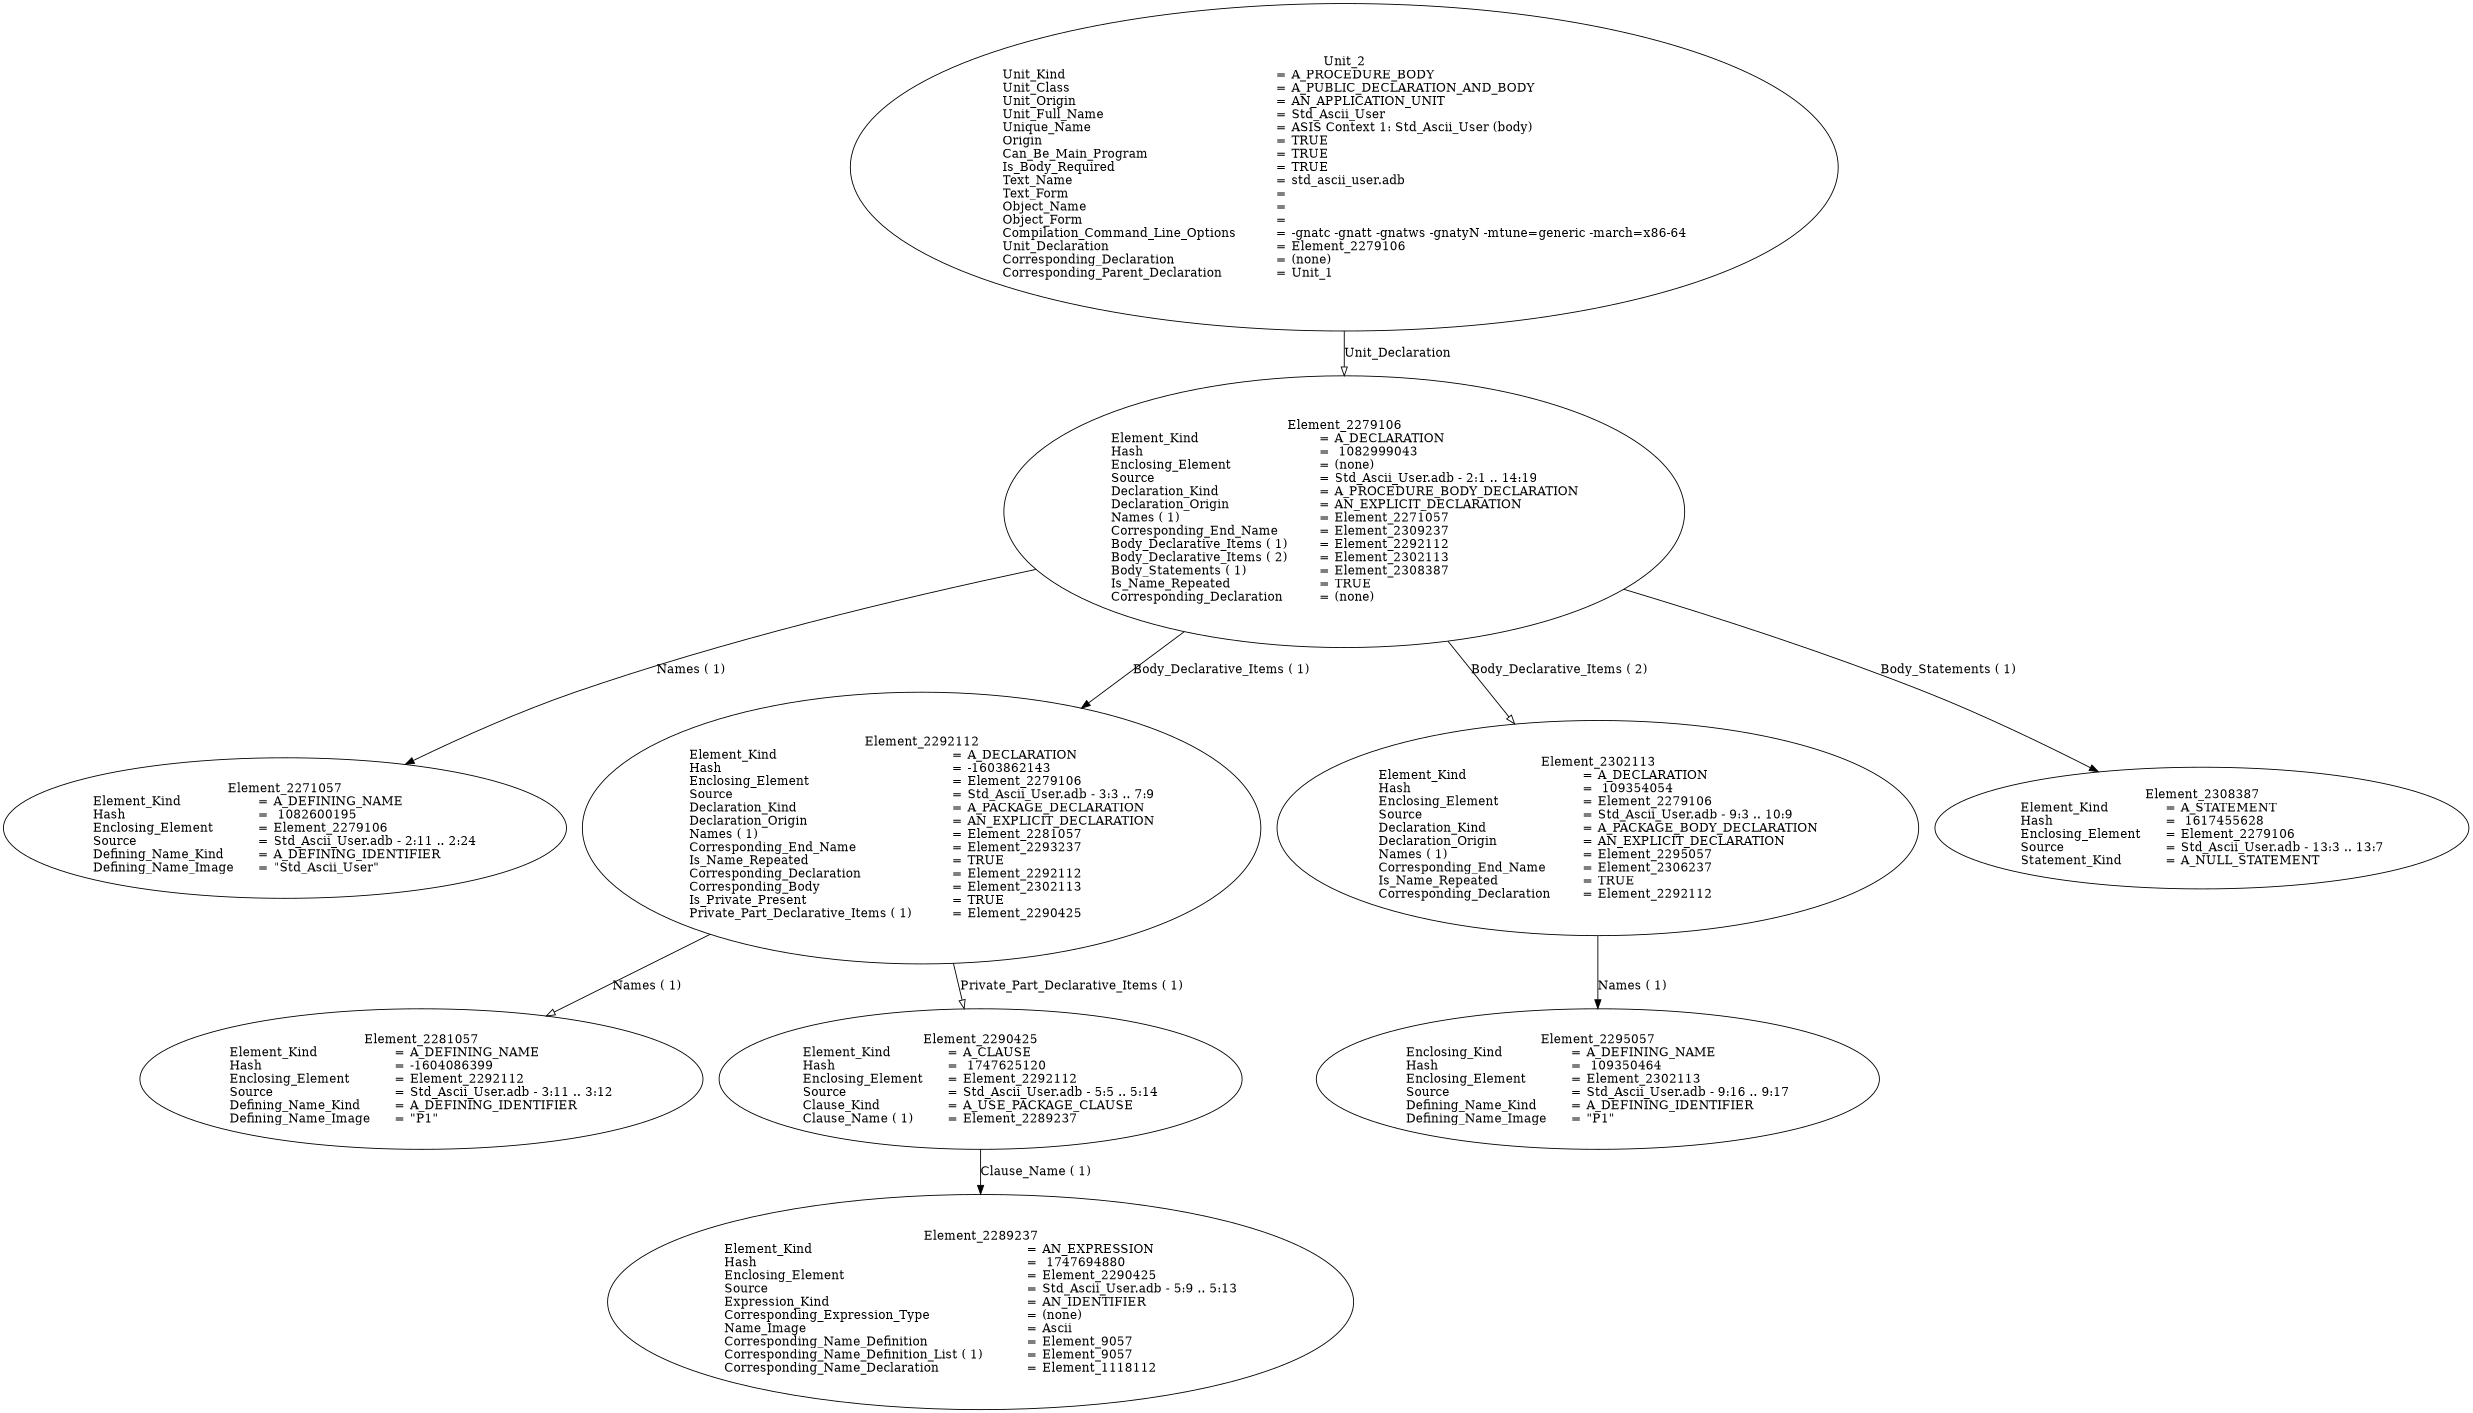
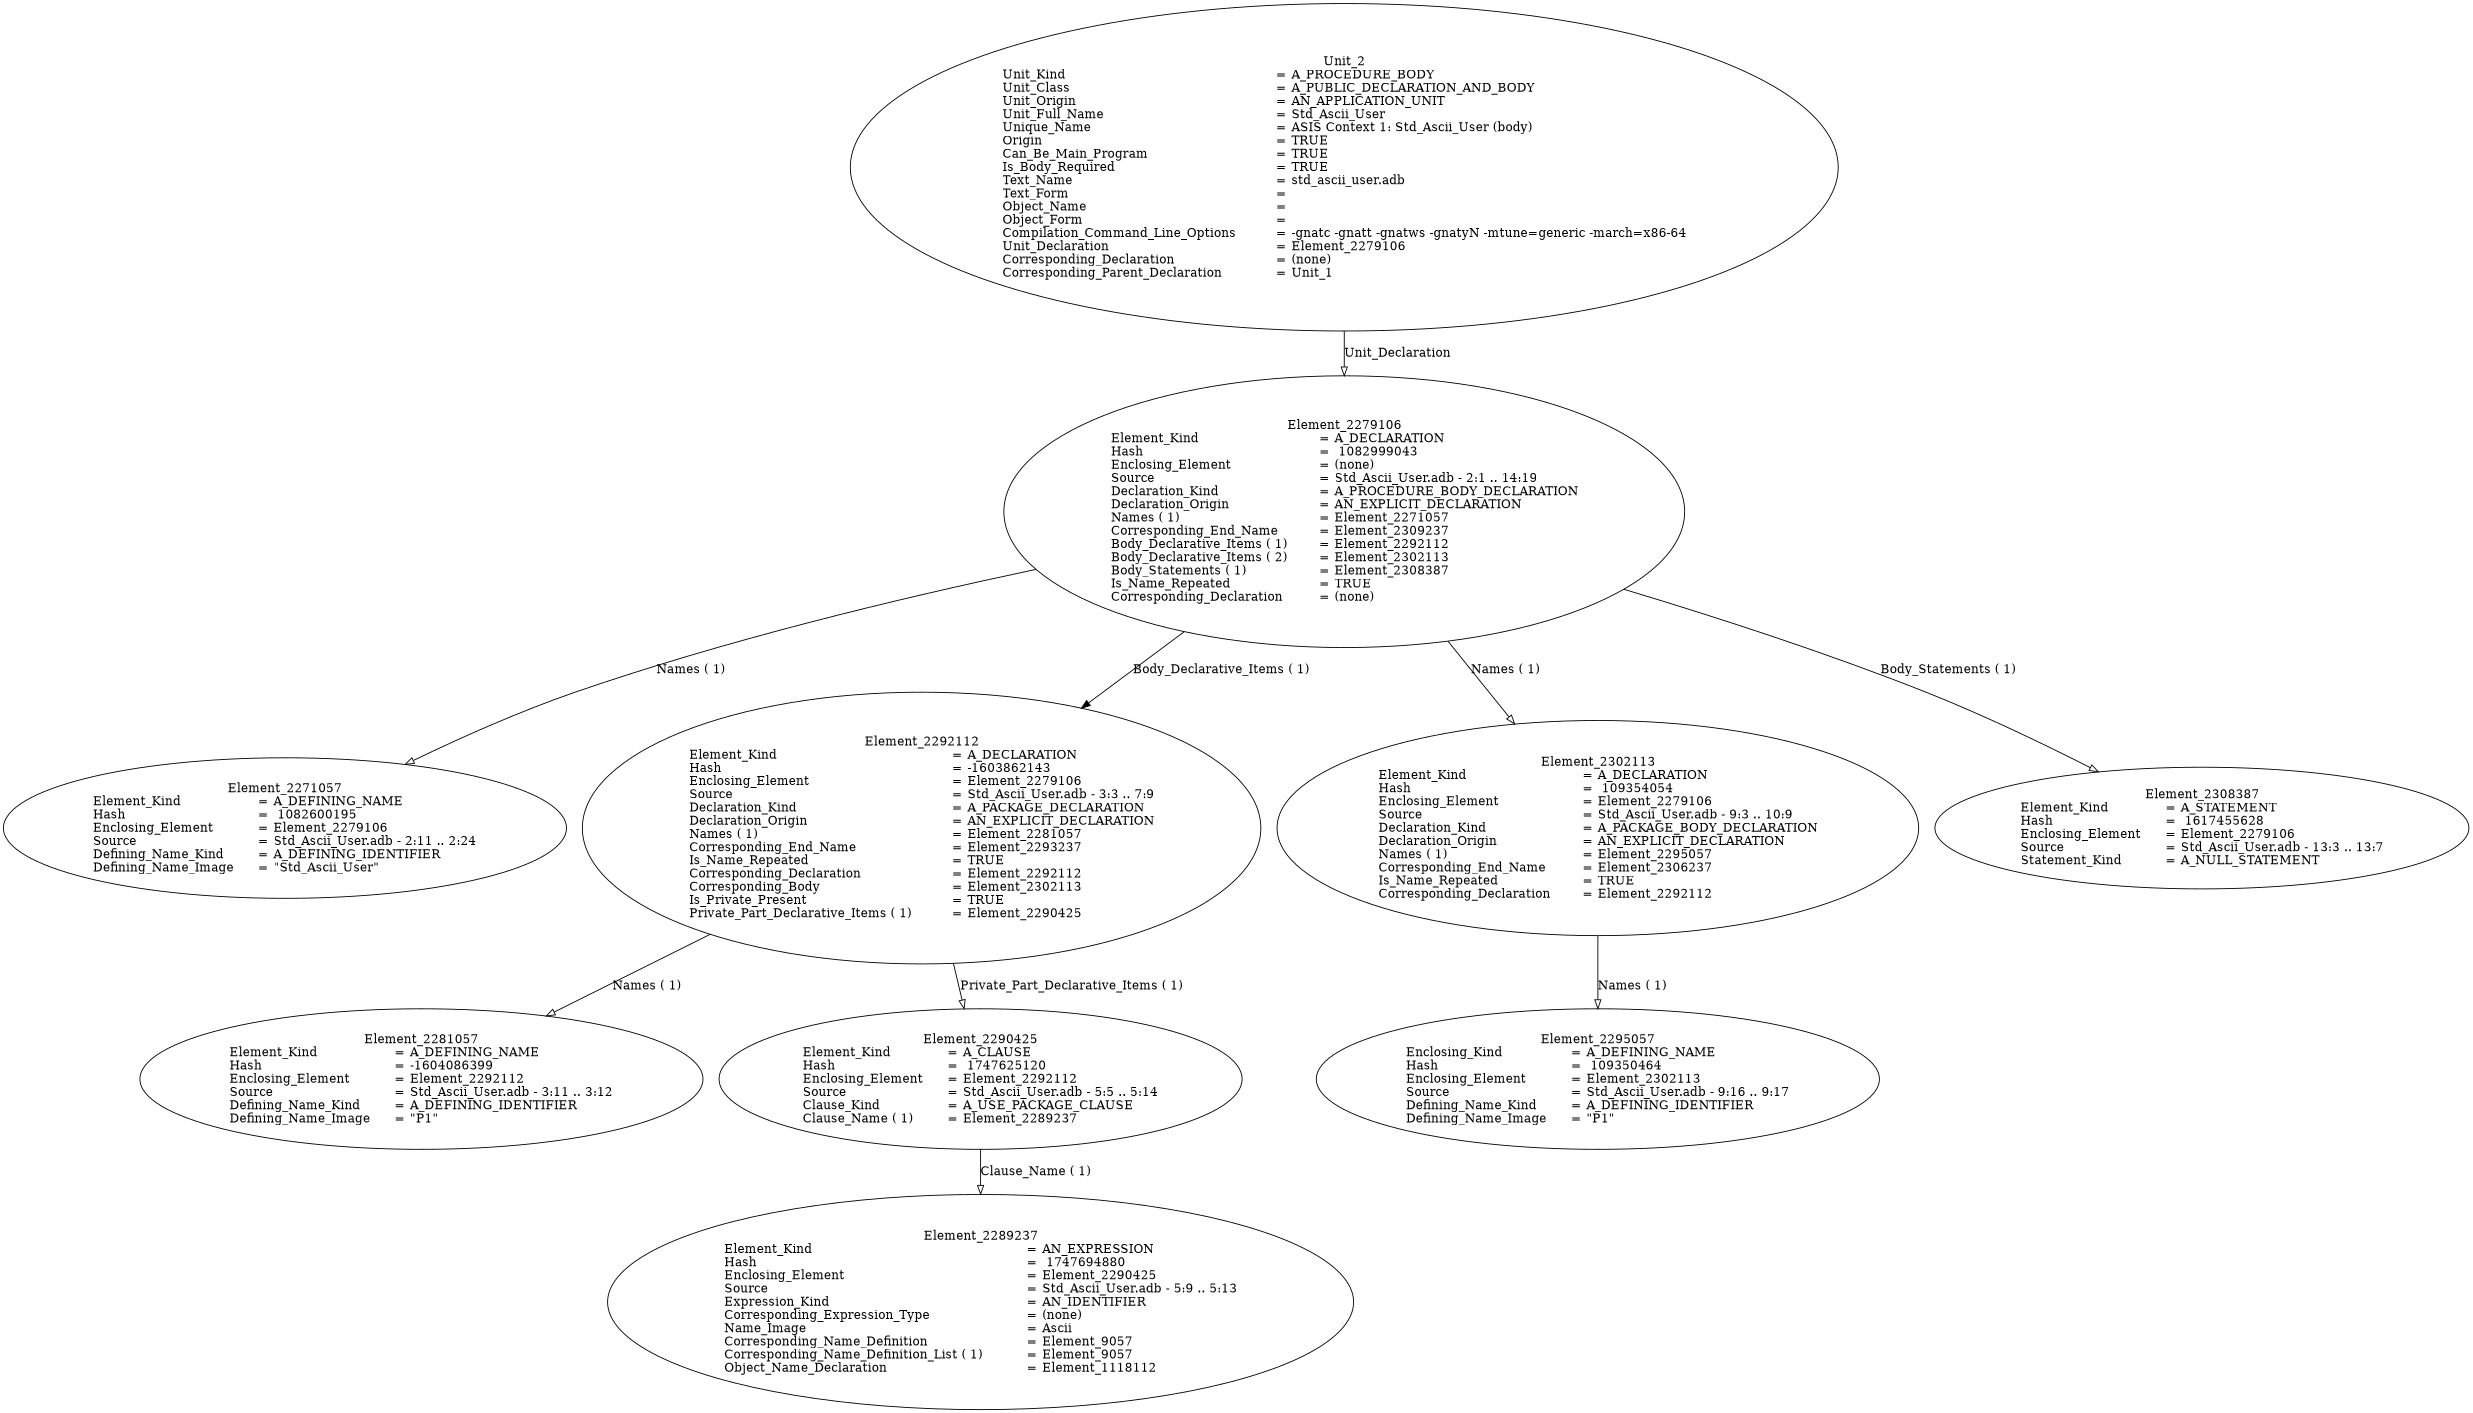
(719, 647) -> (719, 647)
(1861, 668) -> (1861, 668)
(1560, 670) -> (1506, 670)
(1598, 968) -> (1598, 968)
(981, 1167) -> (981, 1167)
(848, 1368) -> (822, 1368)
